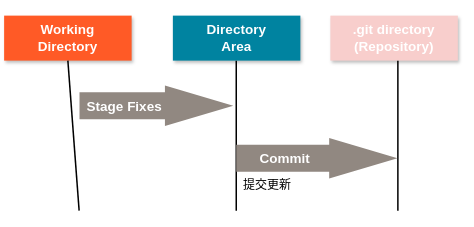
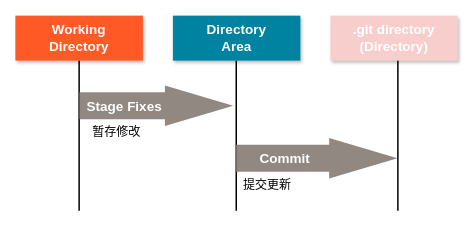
(68, 38) -> (79, 38)
(394, 38) -> (394, 38)
none -> (117, 132)
